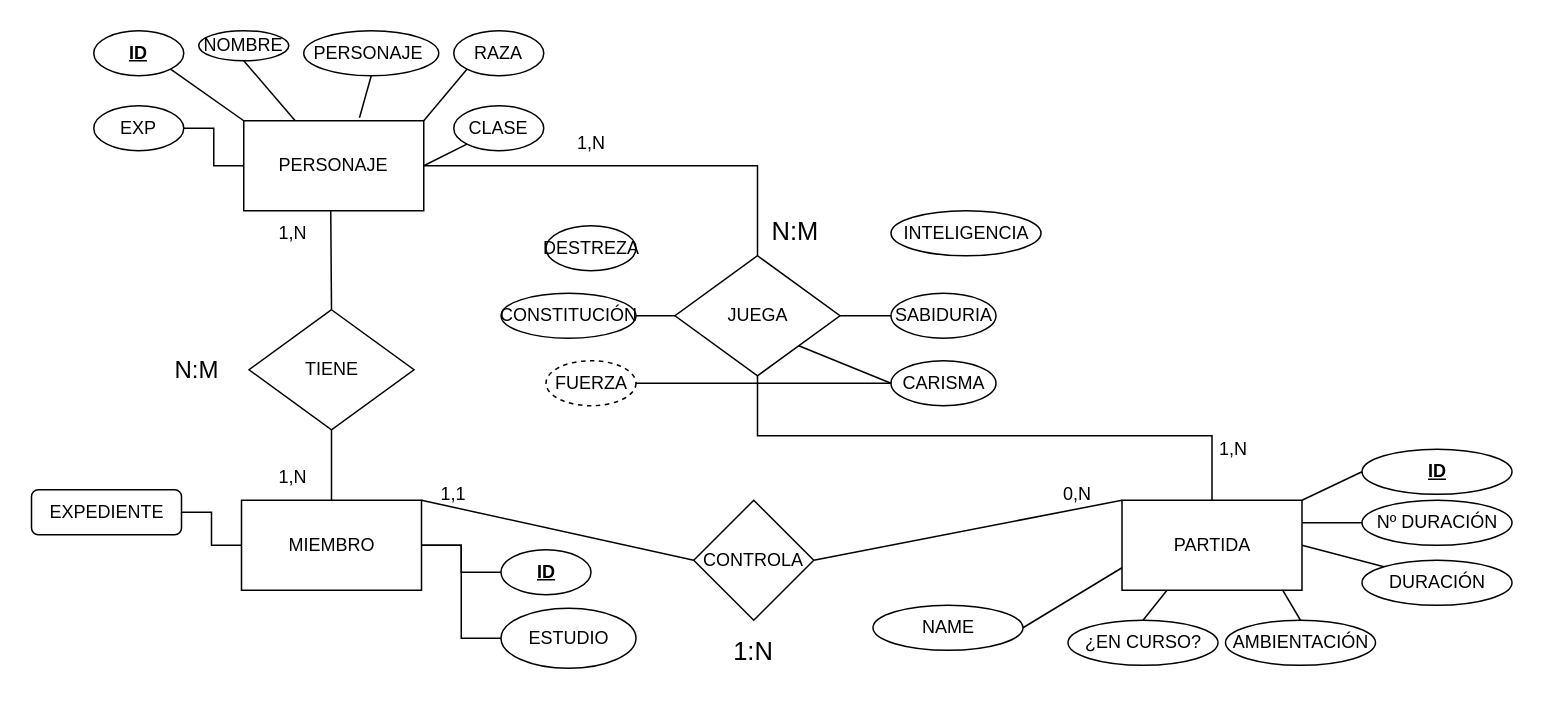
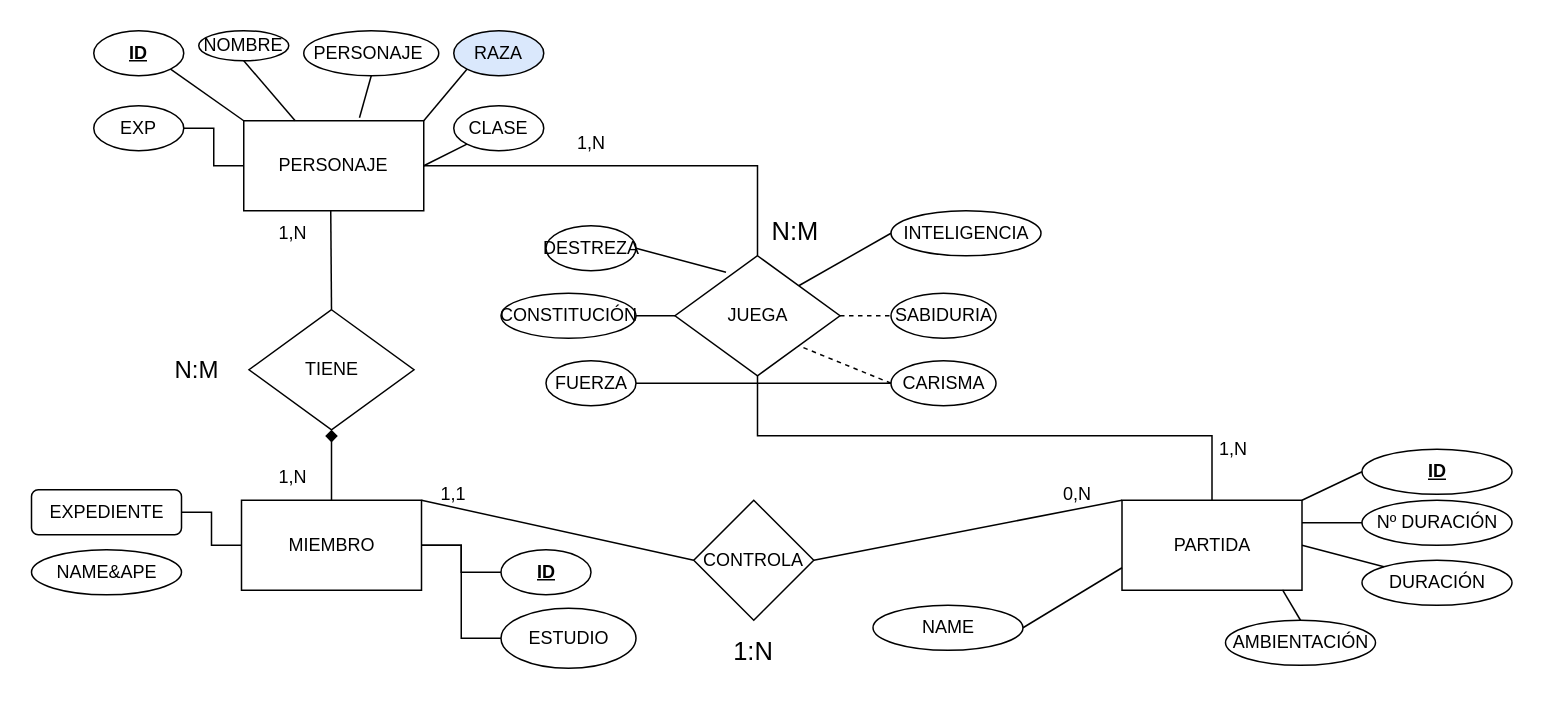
(499, 53) -> (499, 53)
none -> (681, 260)
none -> (845, 260)
(864, 316) -> (864, 316)
(843, 364) -> (843, 364)
(591, 383) -> (591, 383)
(332, 436) -> (332, 442)
none -> (107, 572)
(1155, 605) -> none
(1143, 643) -> none
